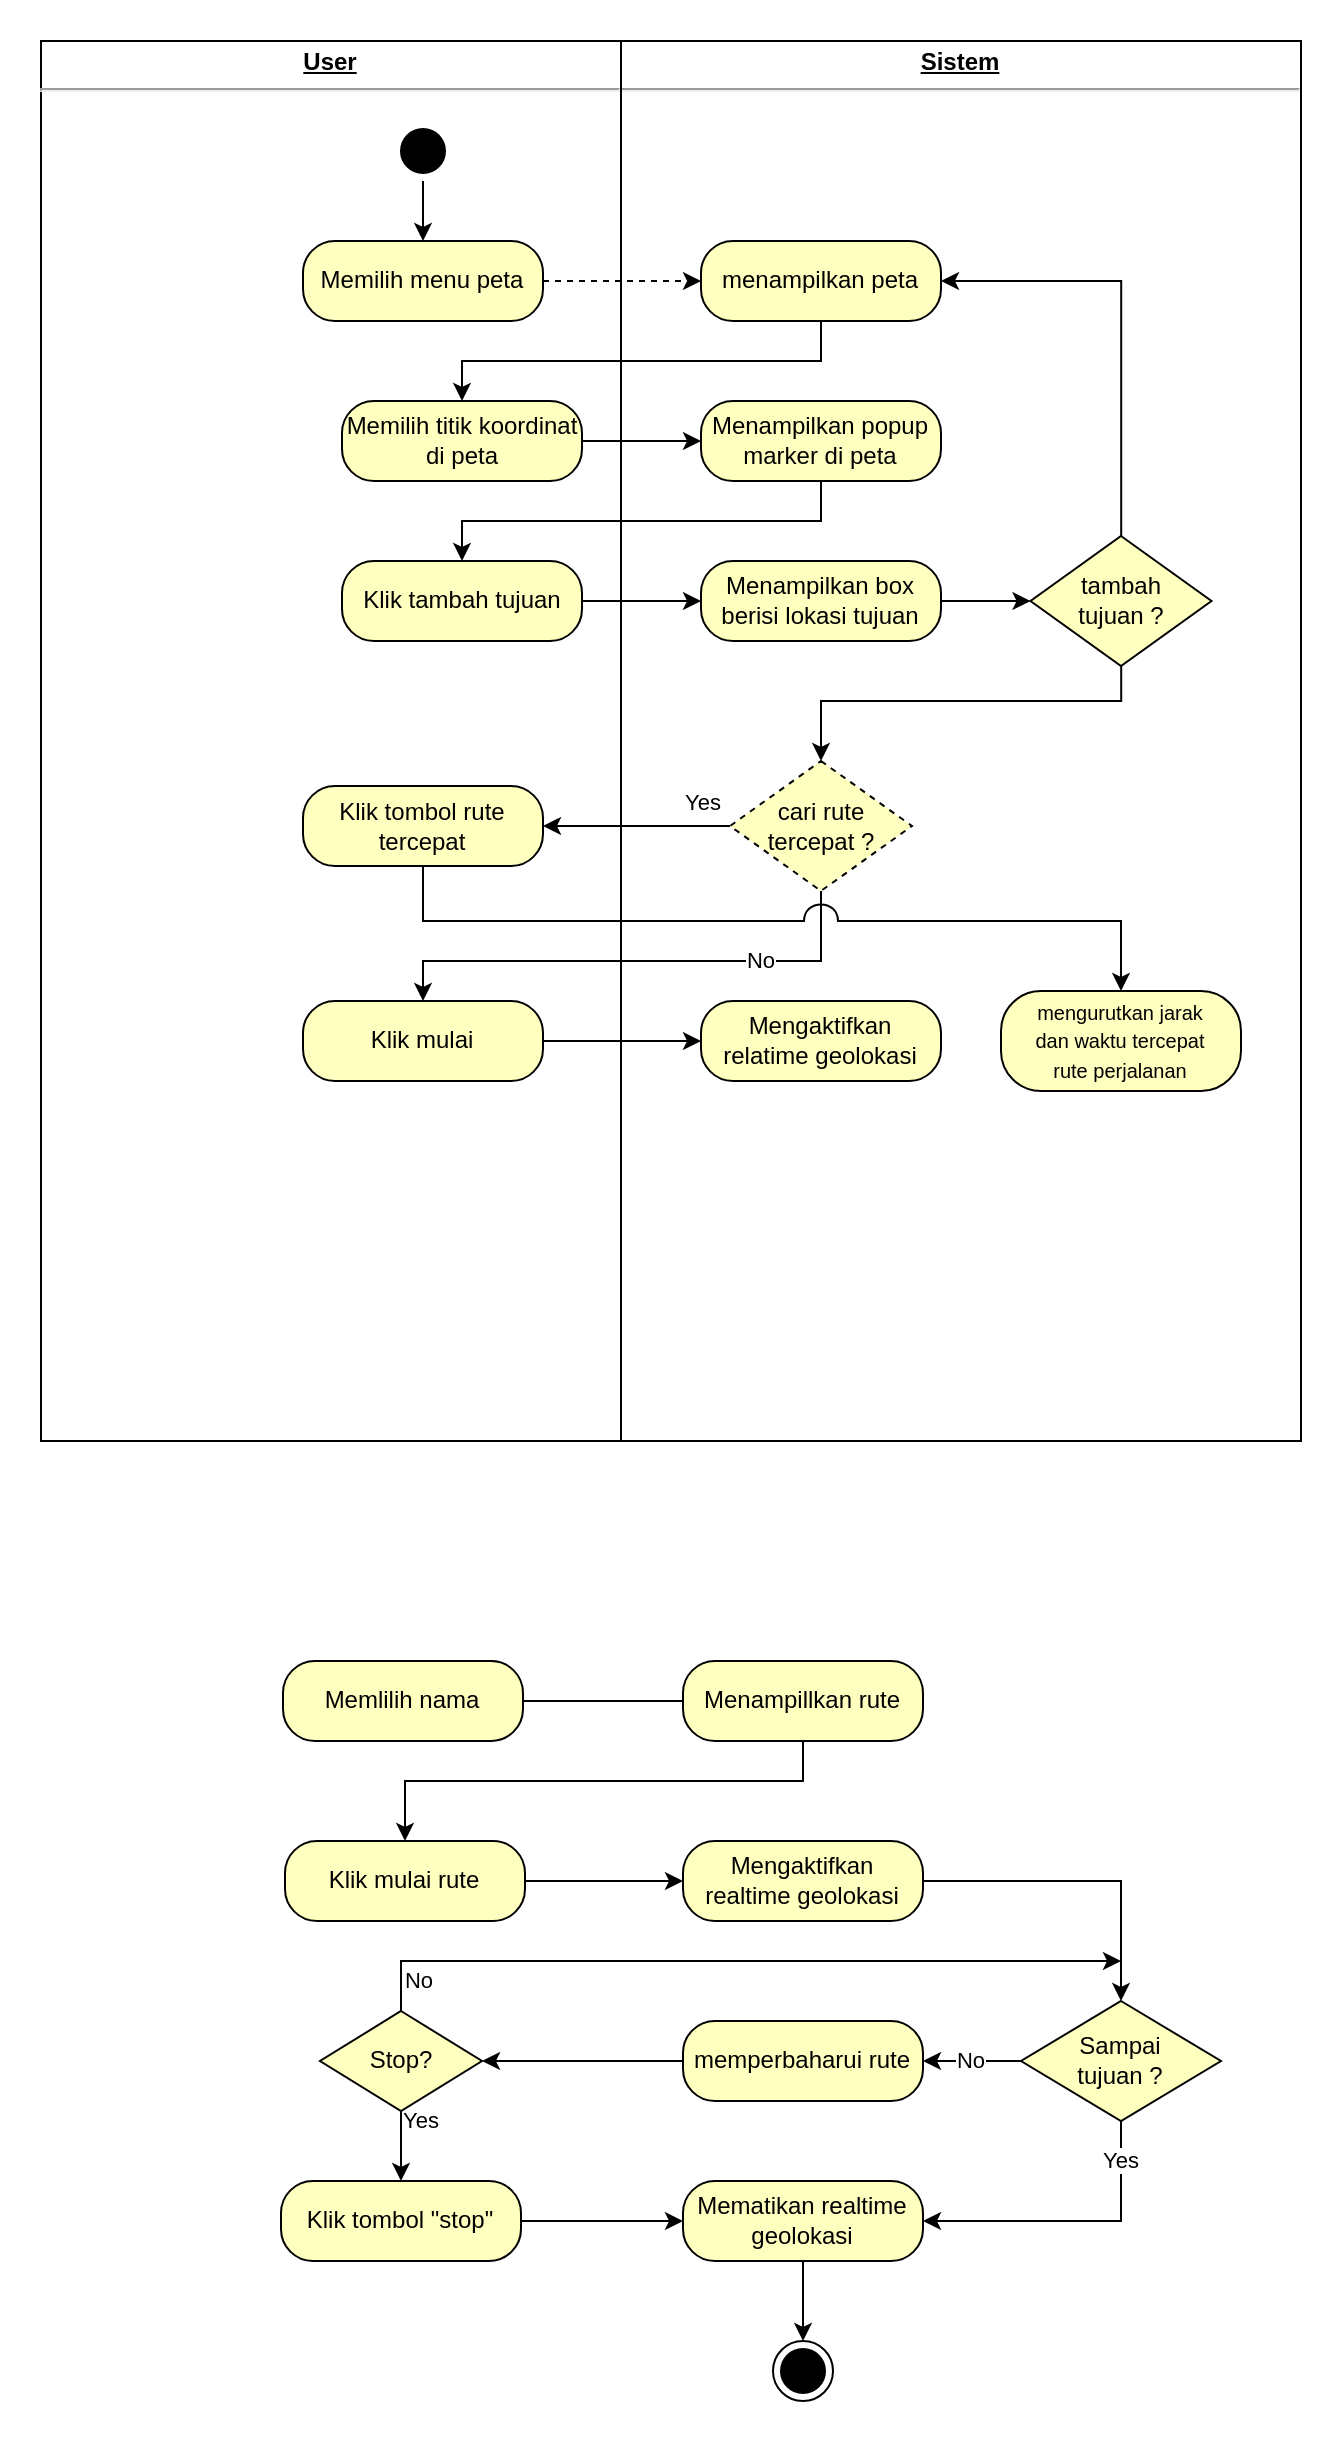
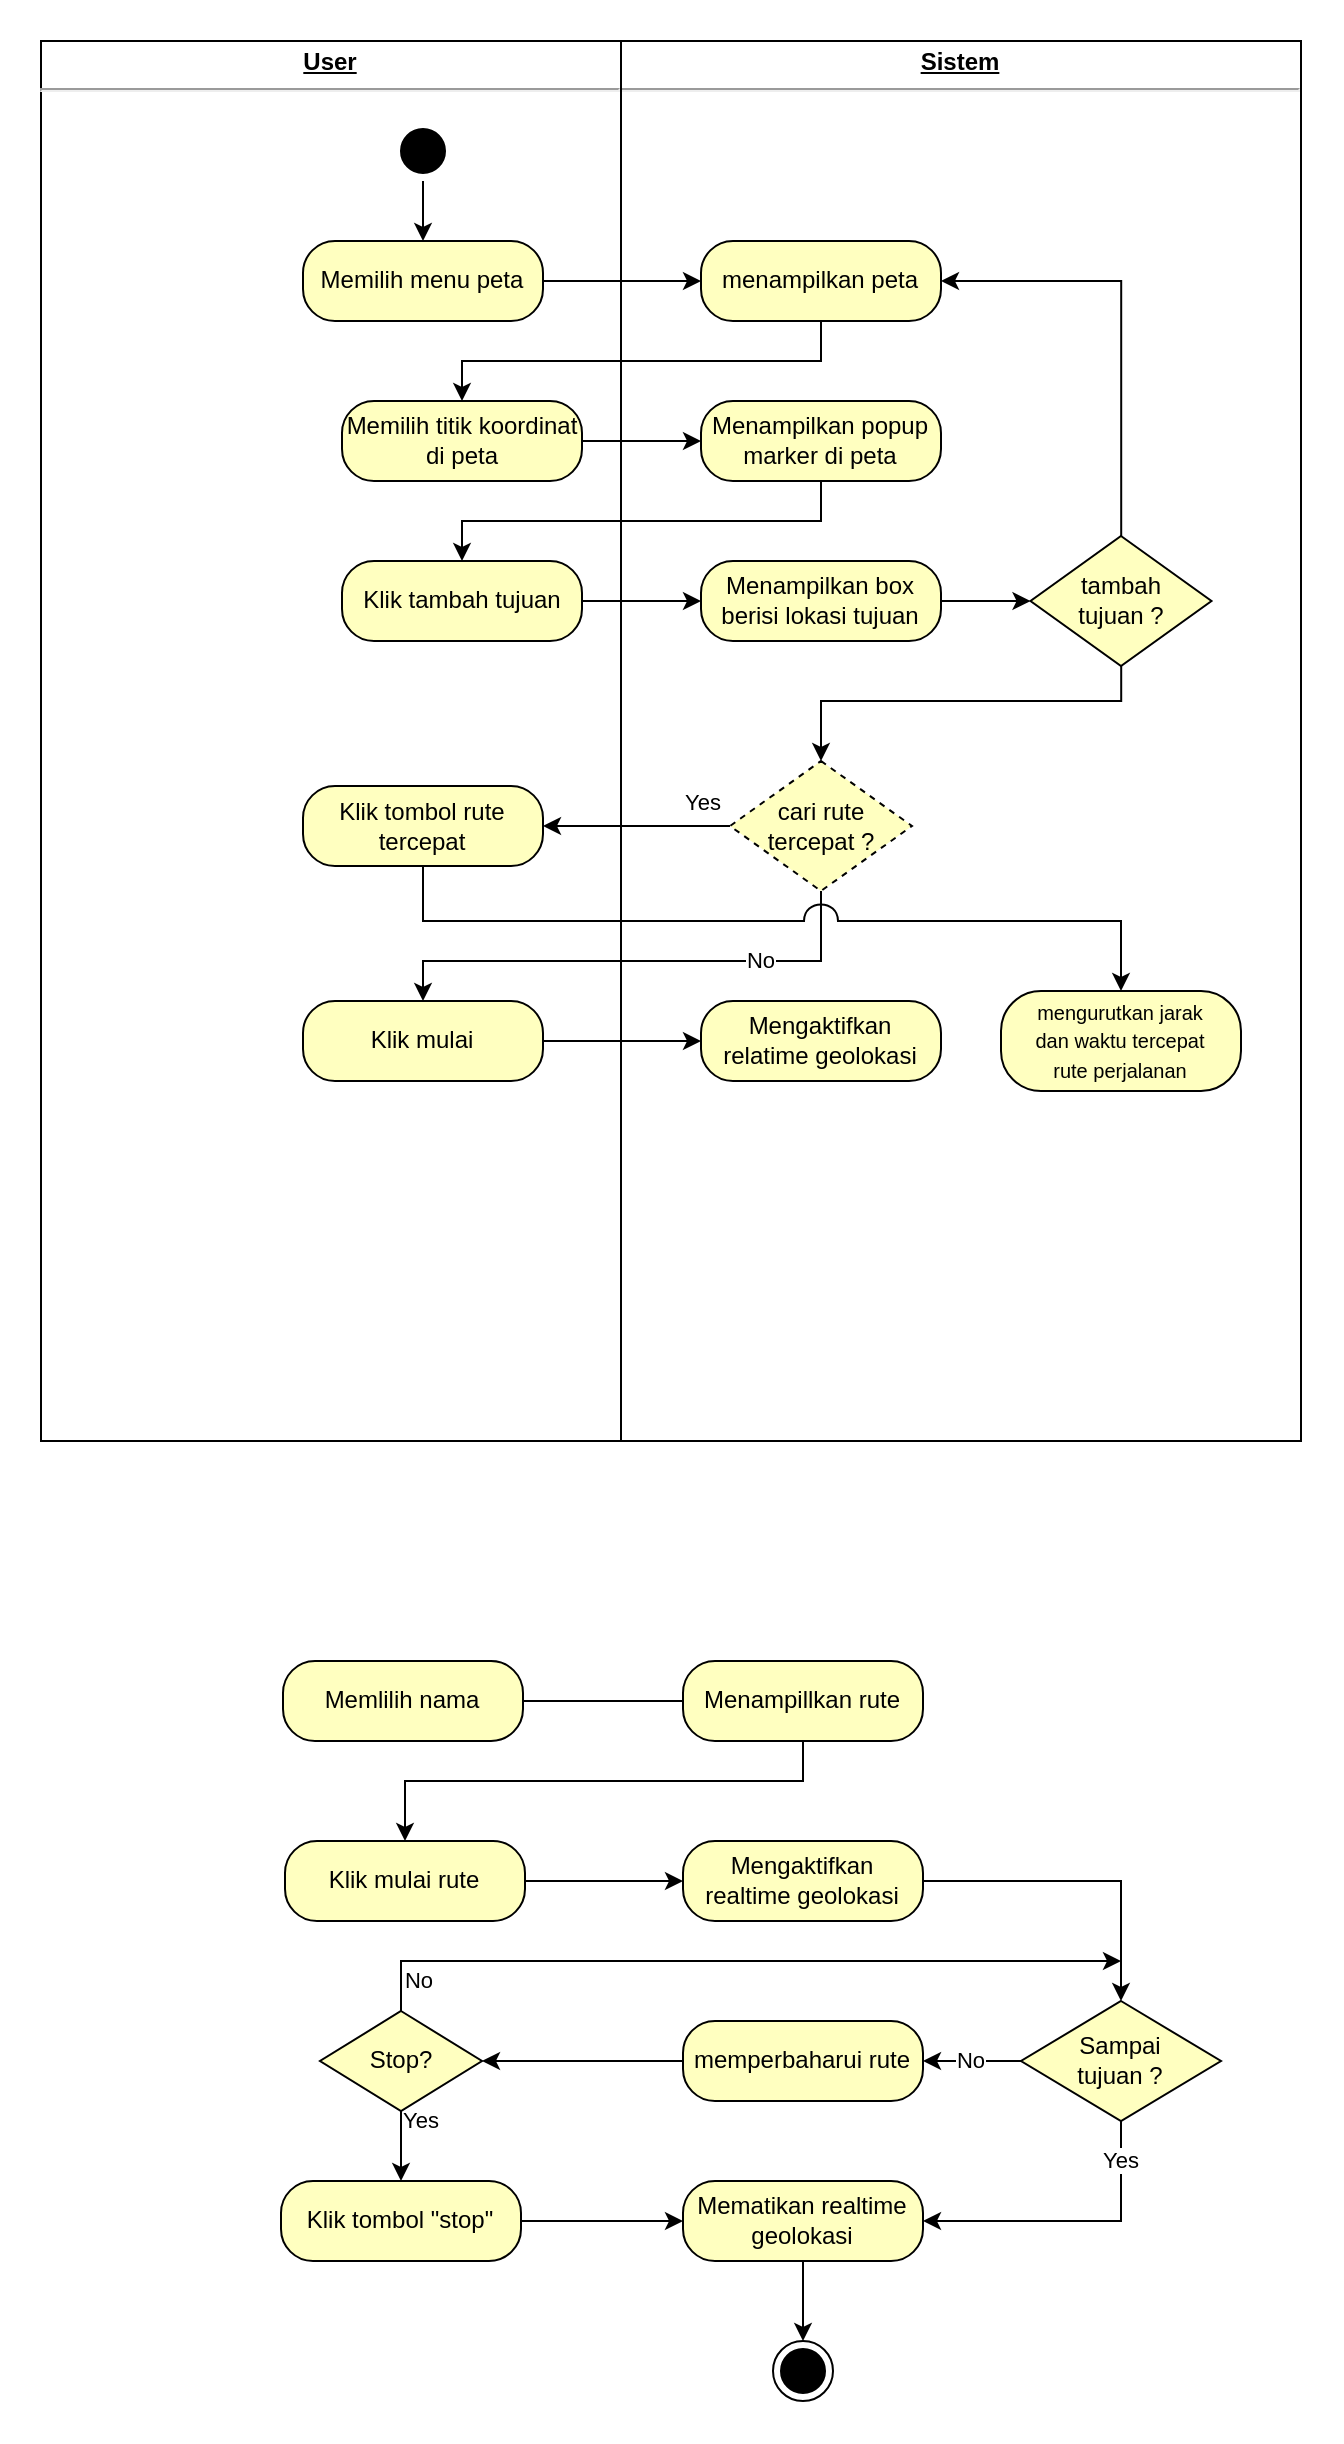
(616, 281) -> (616, 281)
